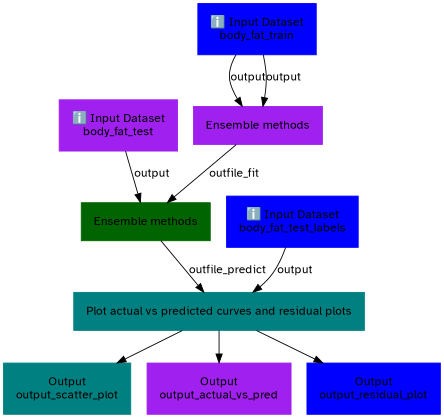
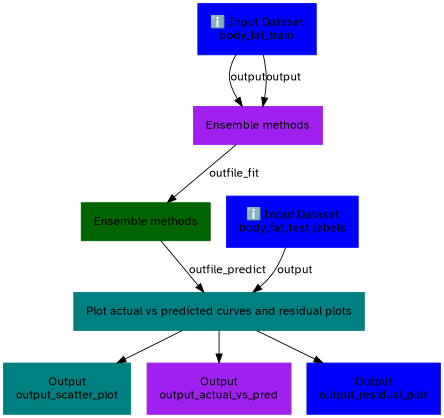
(118, 125) -> none
